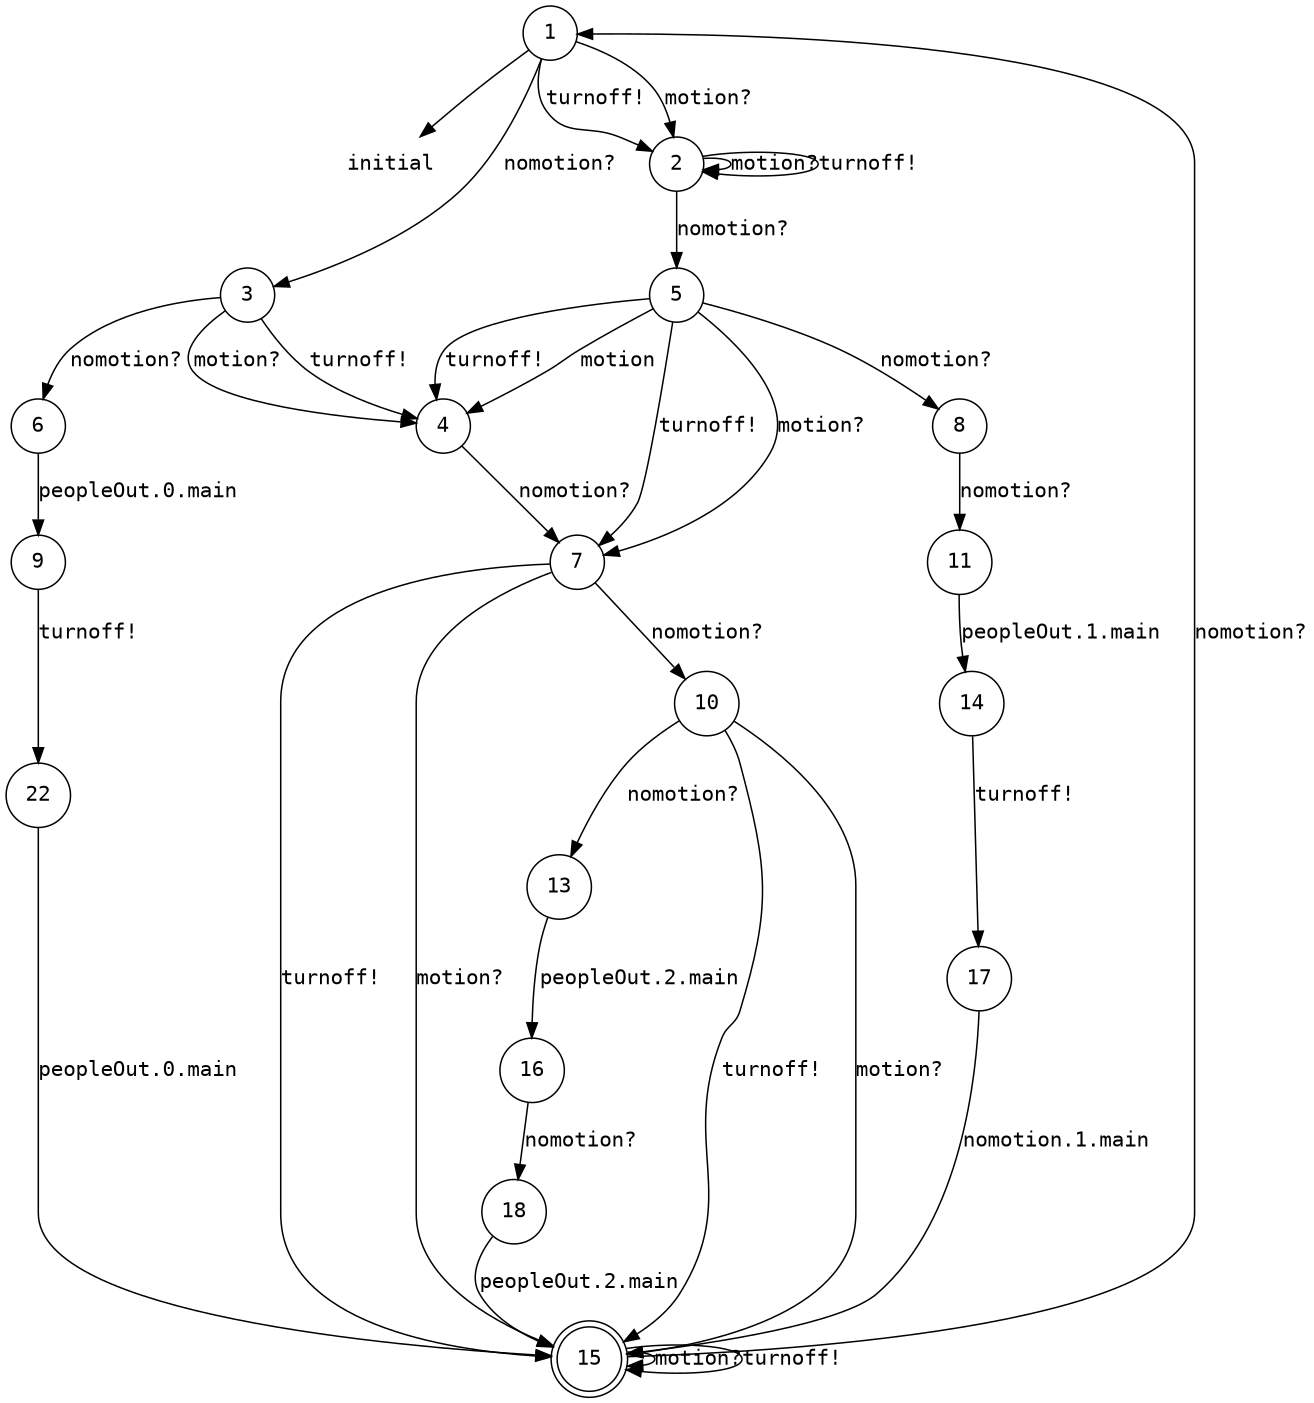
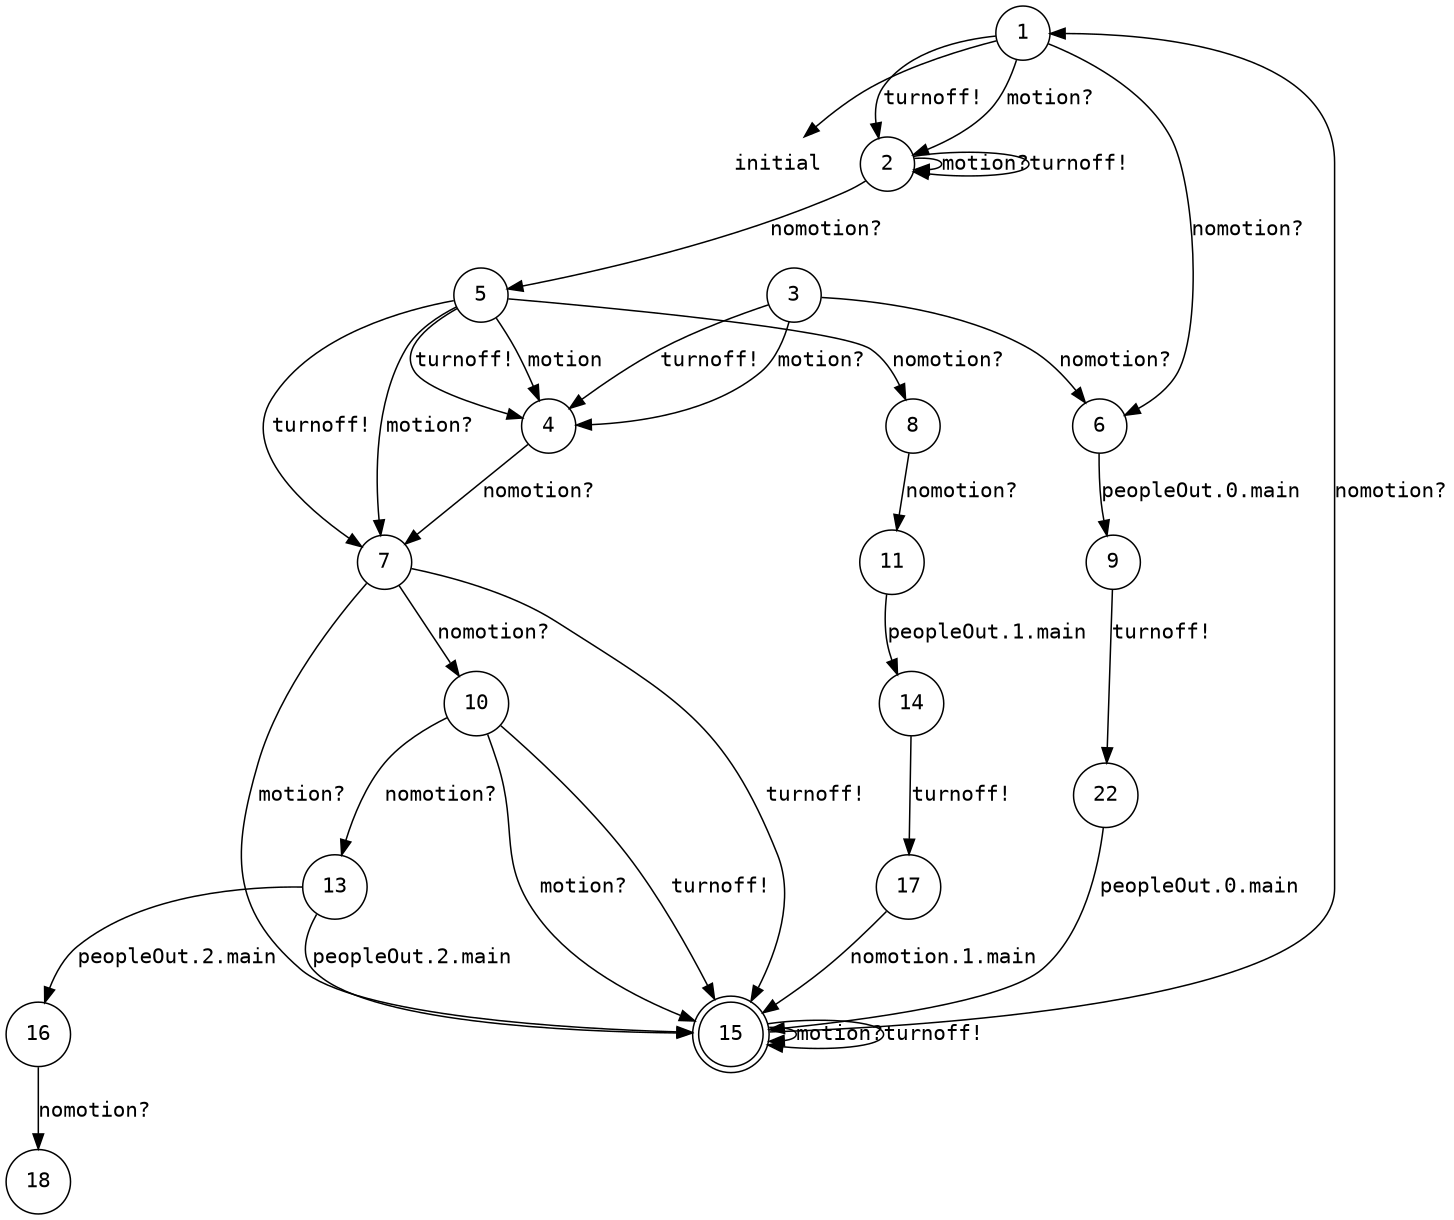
(445, 204) -> (1188, 203)
(484, 1300) -> (460, 1019)
